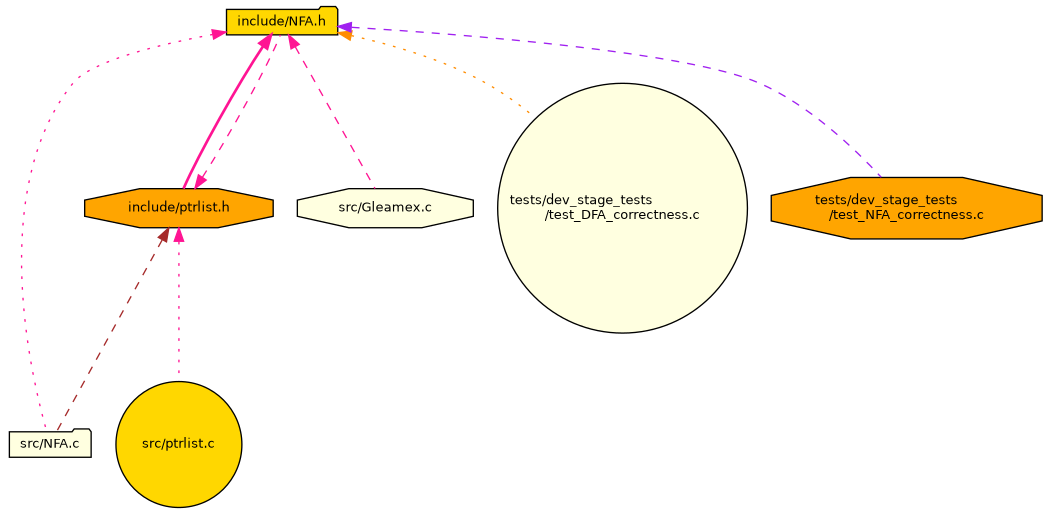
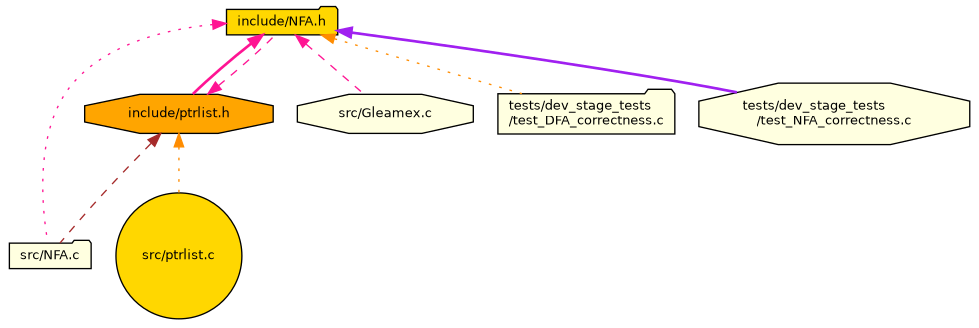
(634, 54) -> (544, 60)
(623, 208) -> (586, 114)
(907, 208) -> (834, 114)
(179, 311) -> (179, 170)
